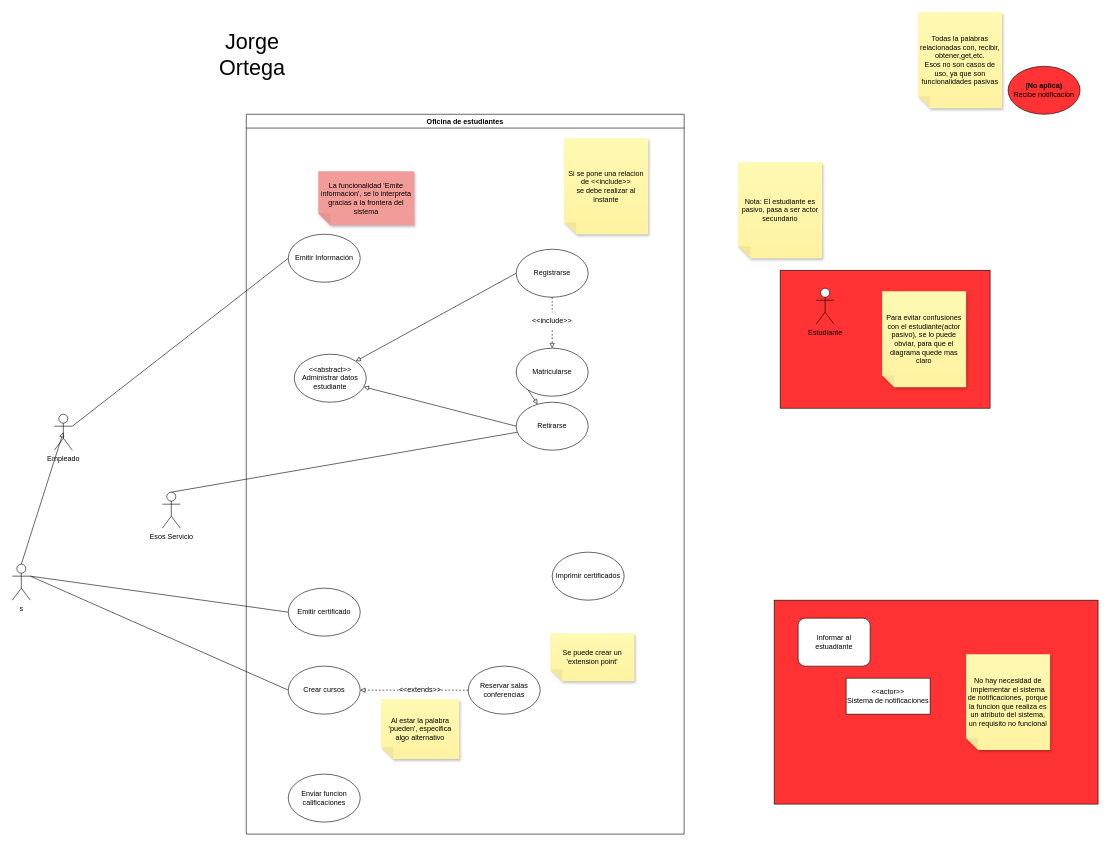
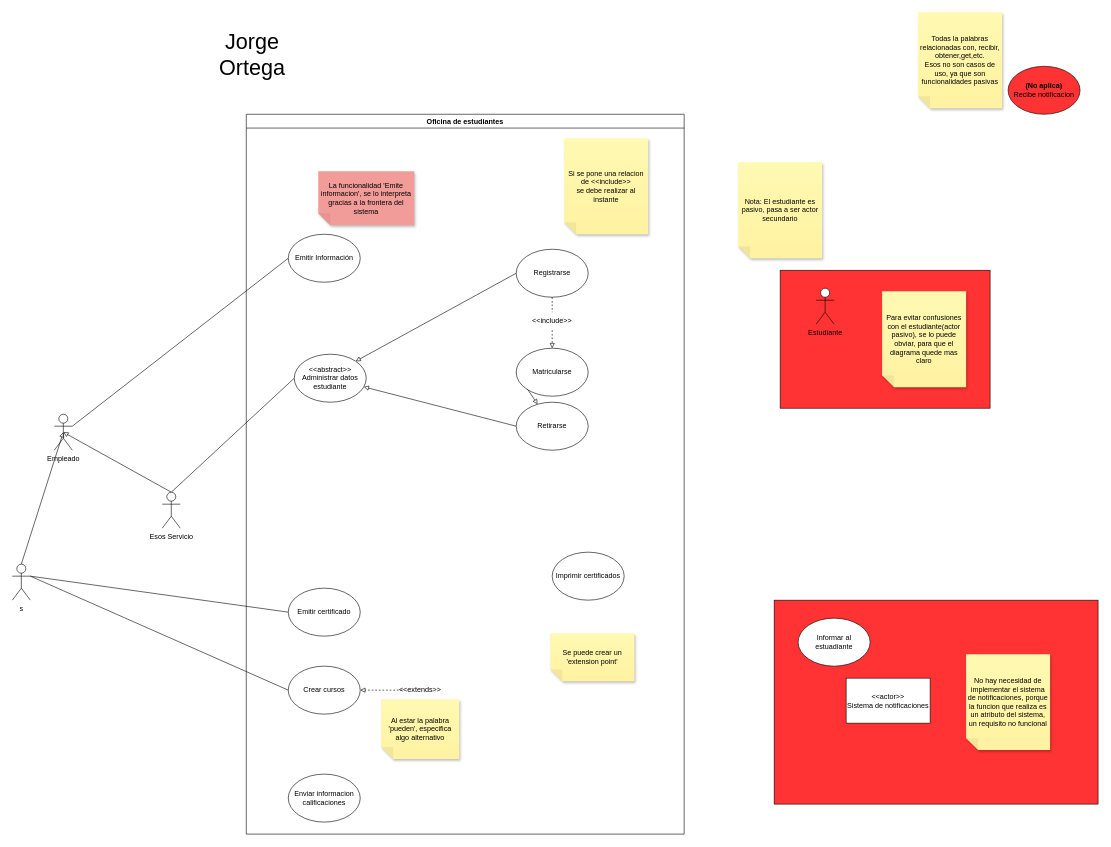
(345, 462) -> (233, 435)
none -> (119, 463)
(834, 642) -> (834, 642)
(454, 690) -> none
(504, 690) -> none
(888, 696) -> (888, 701)
(324, 798) -> (324, 798)
